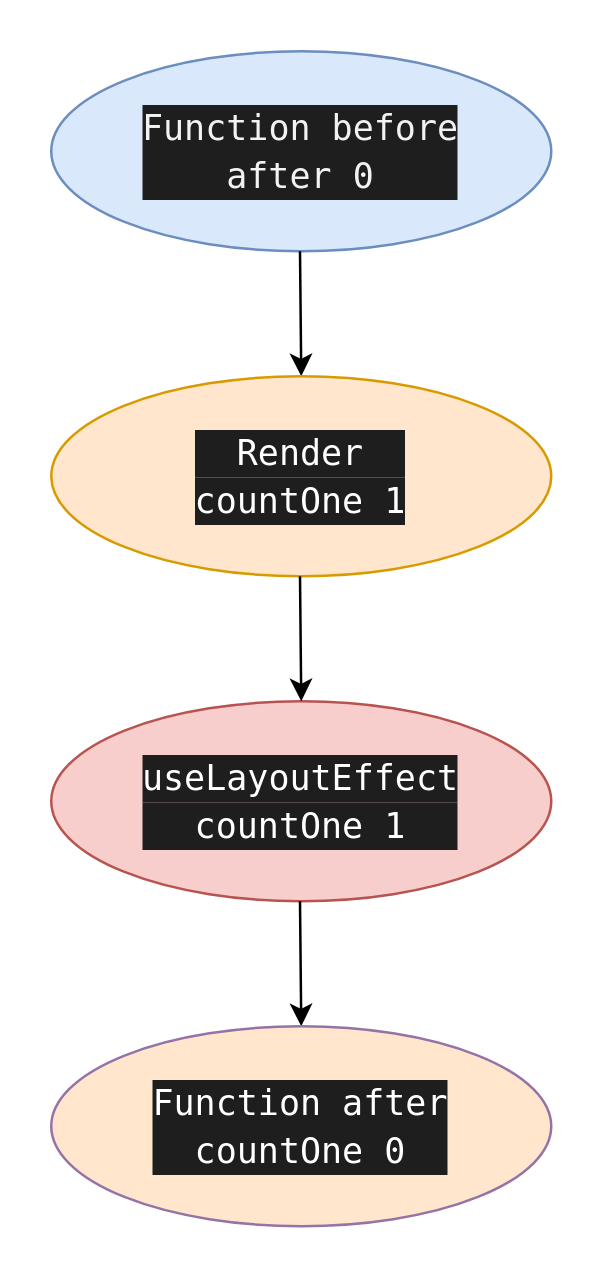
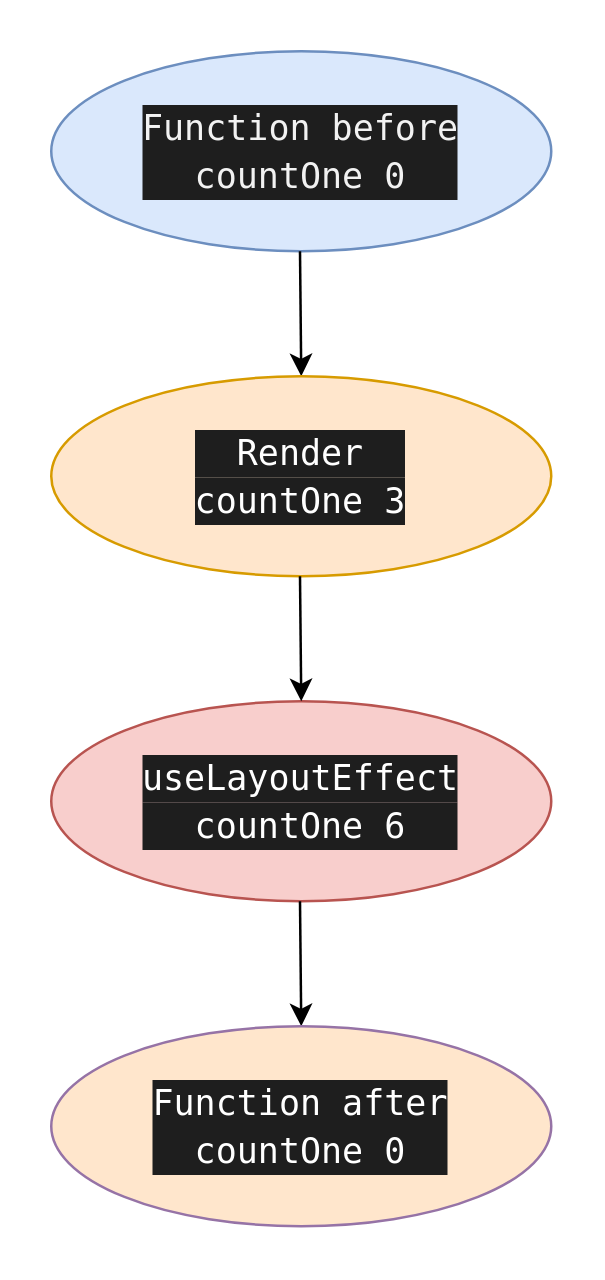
(301, 151) -> (301, 151)
(301, 476) -> (301, 476)
(301, 801) -> (301, 801)
